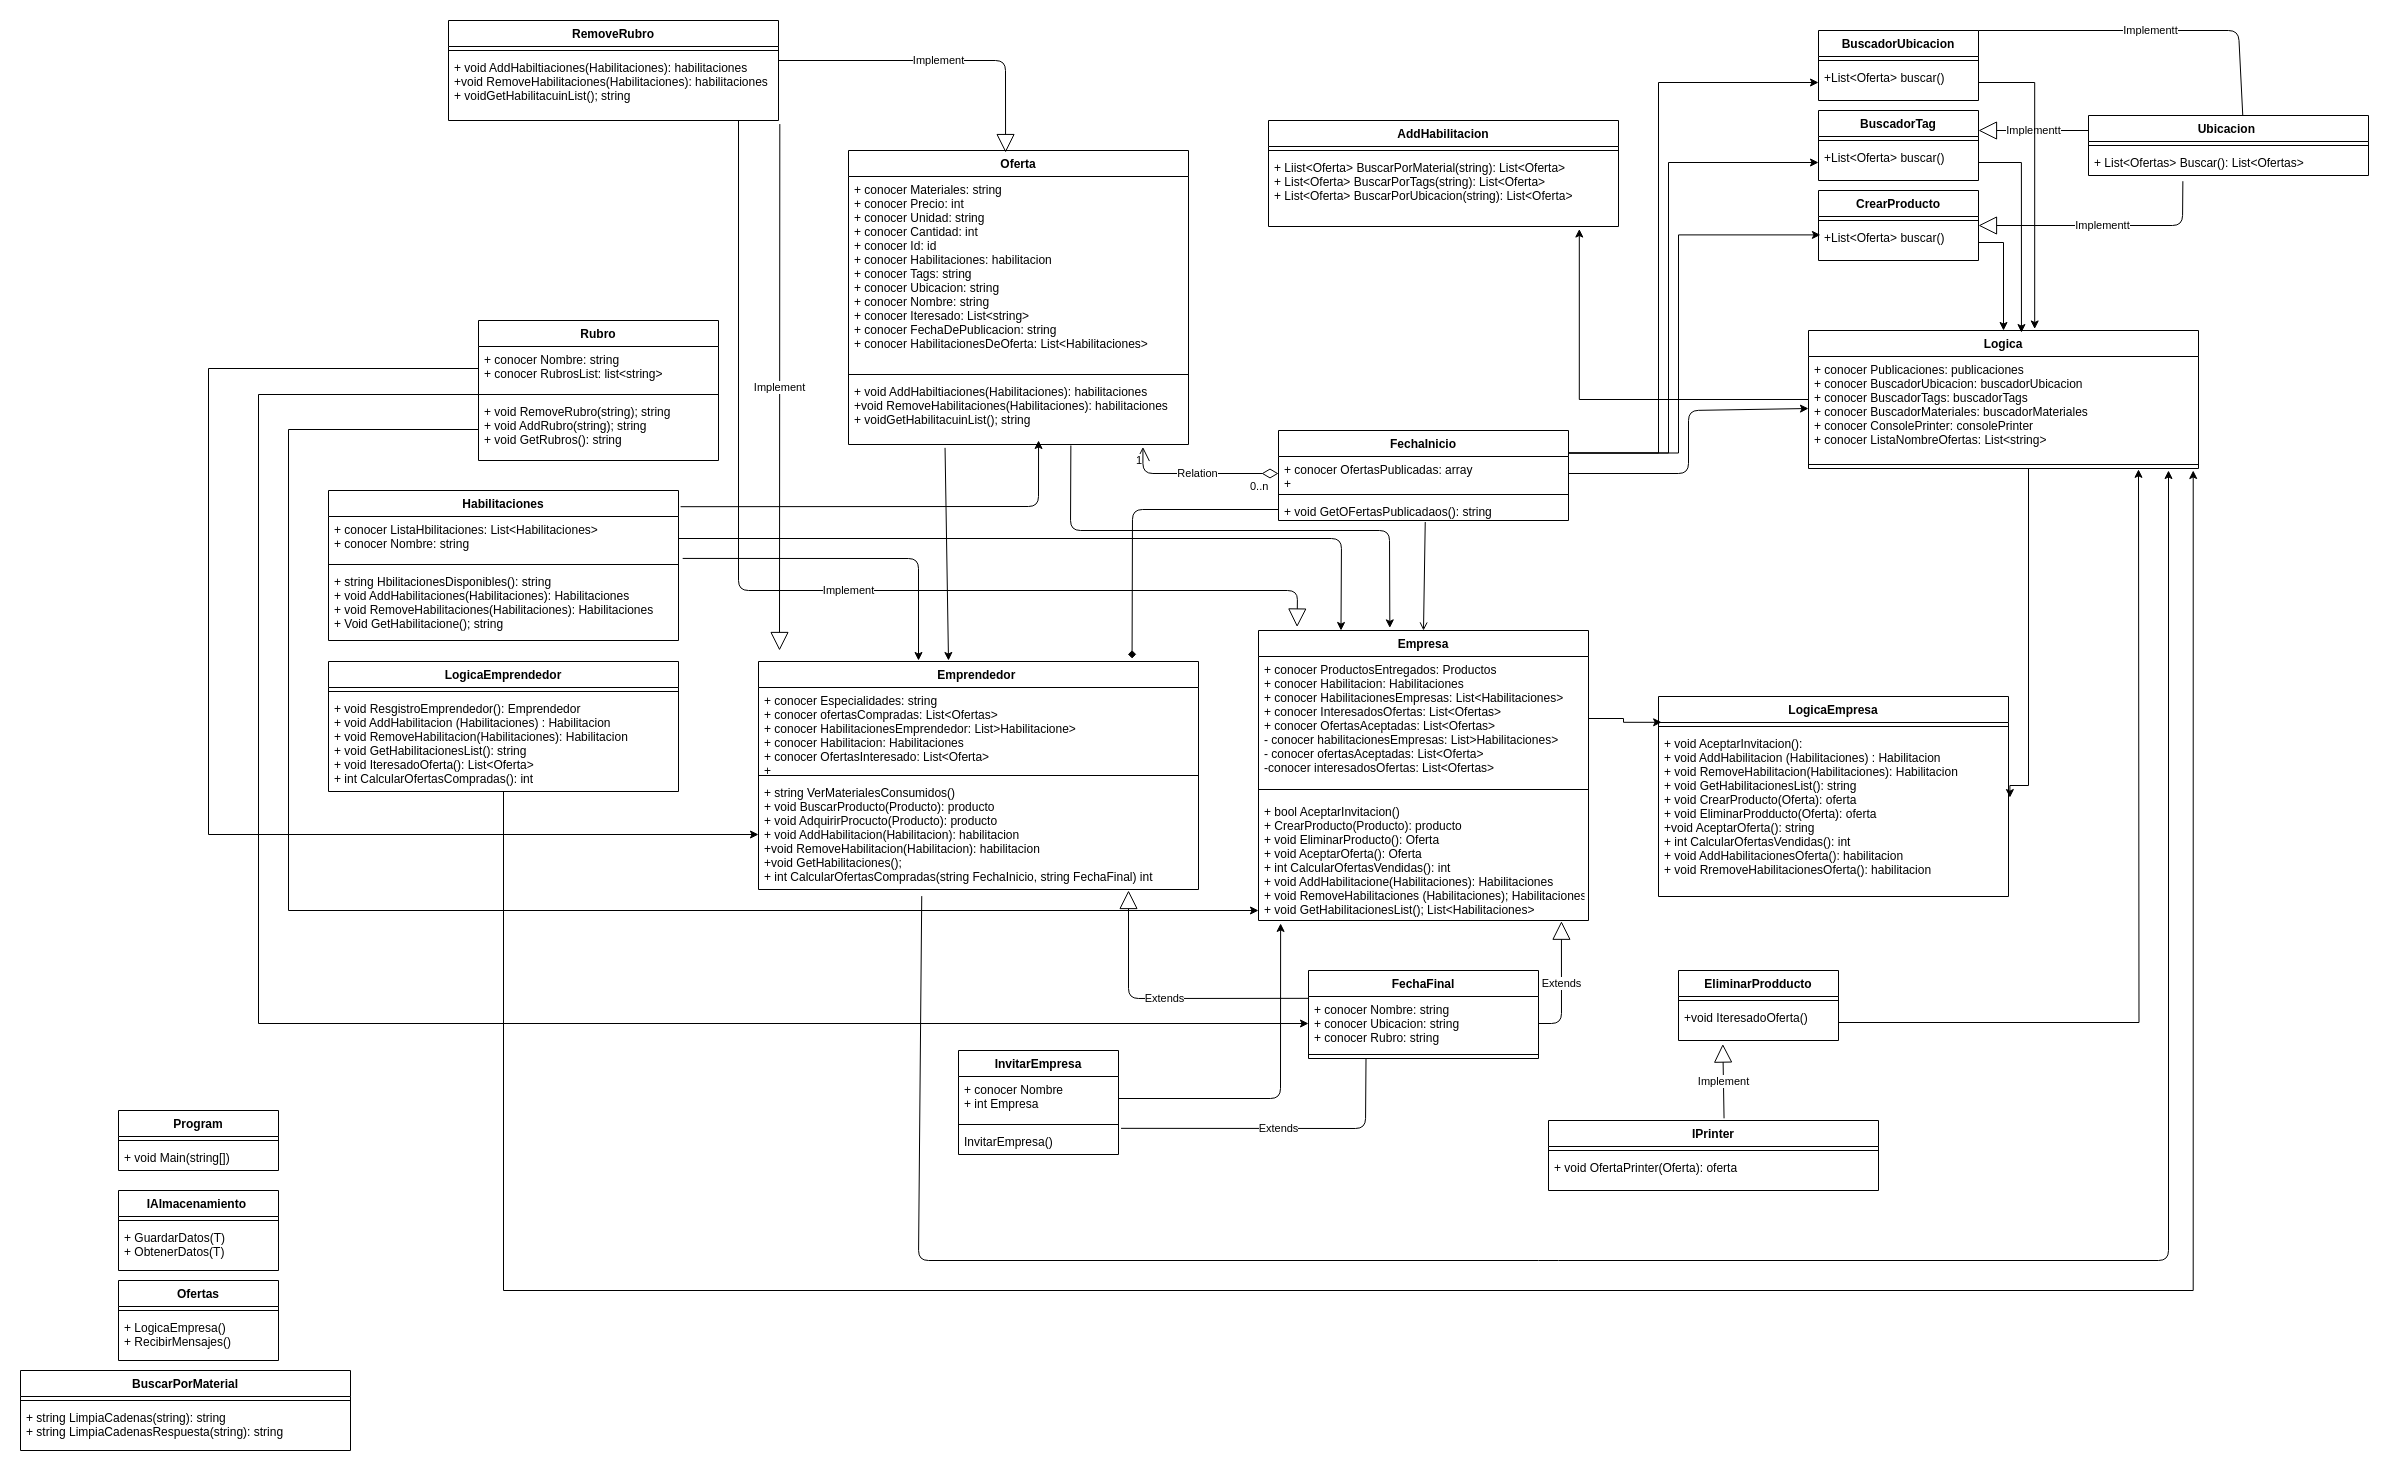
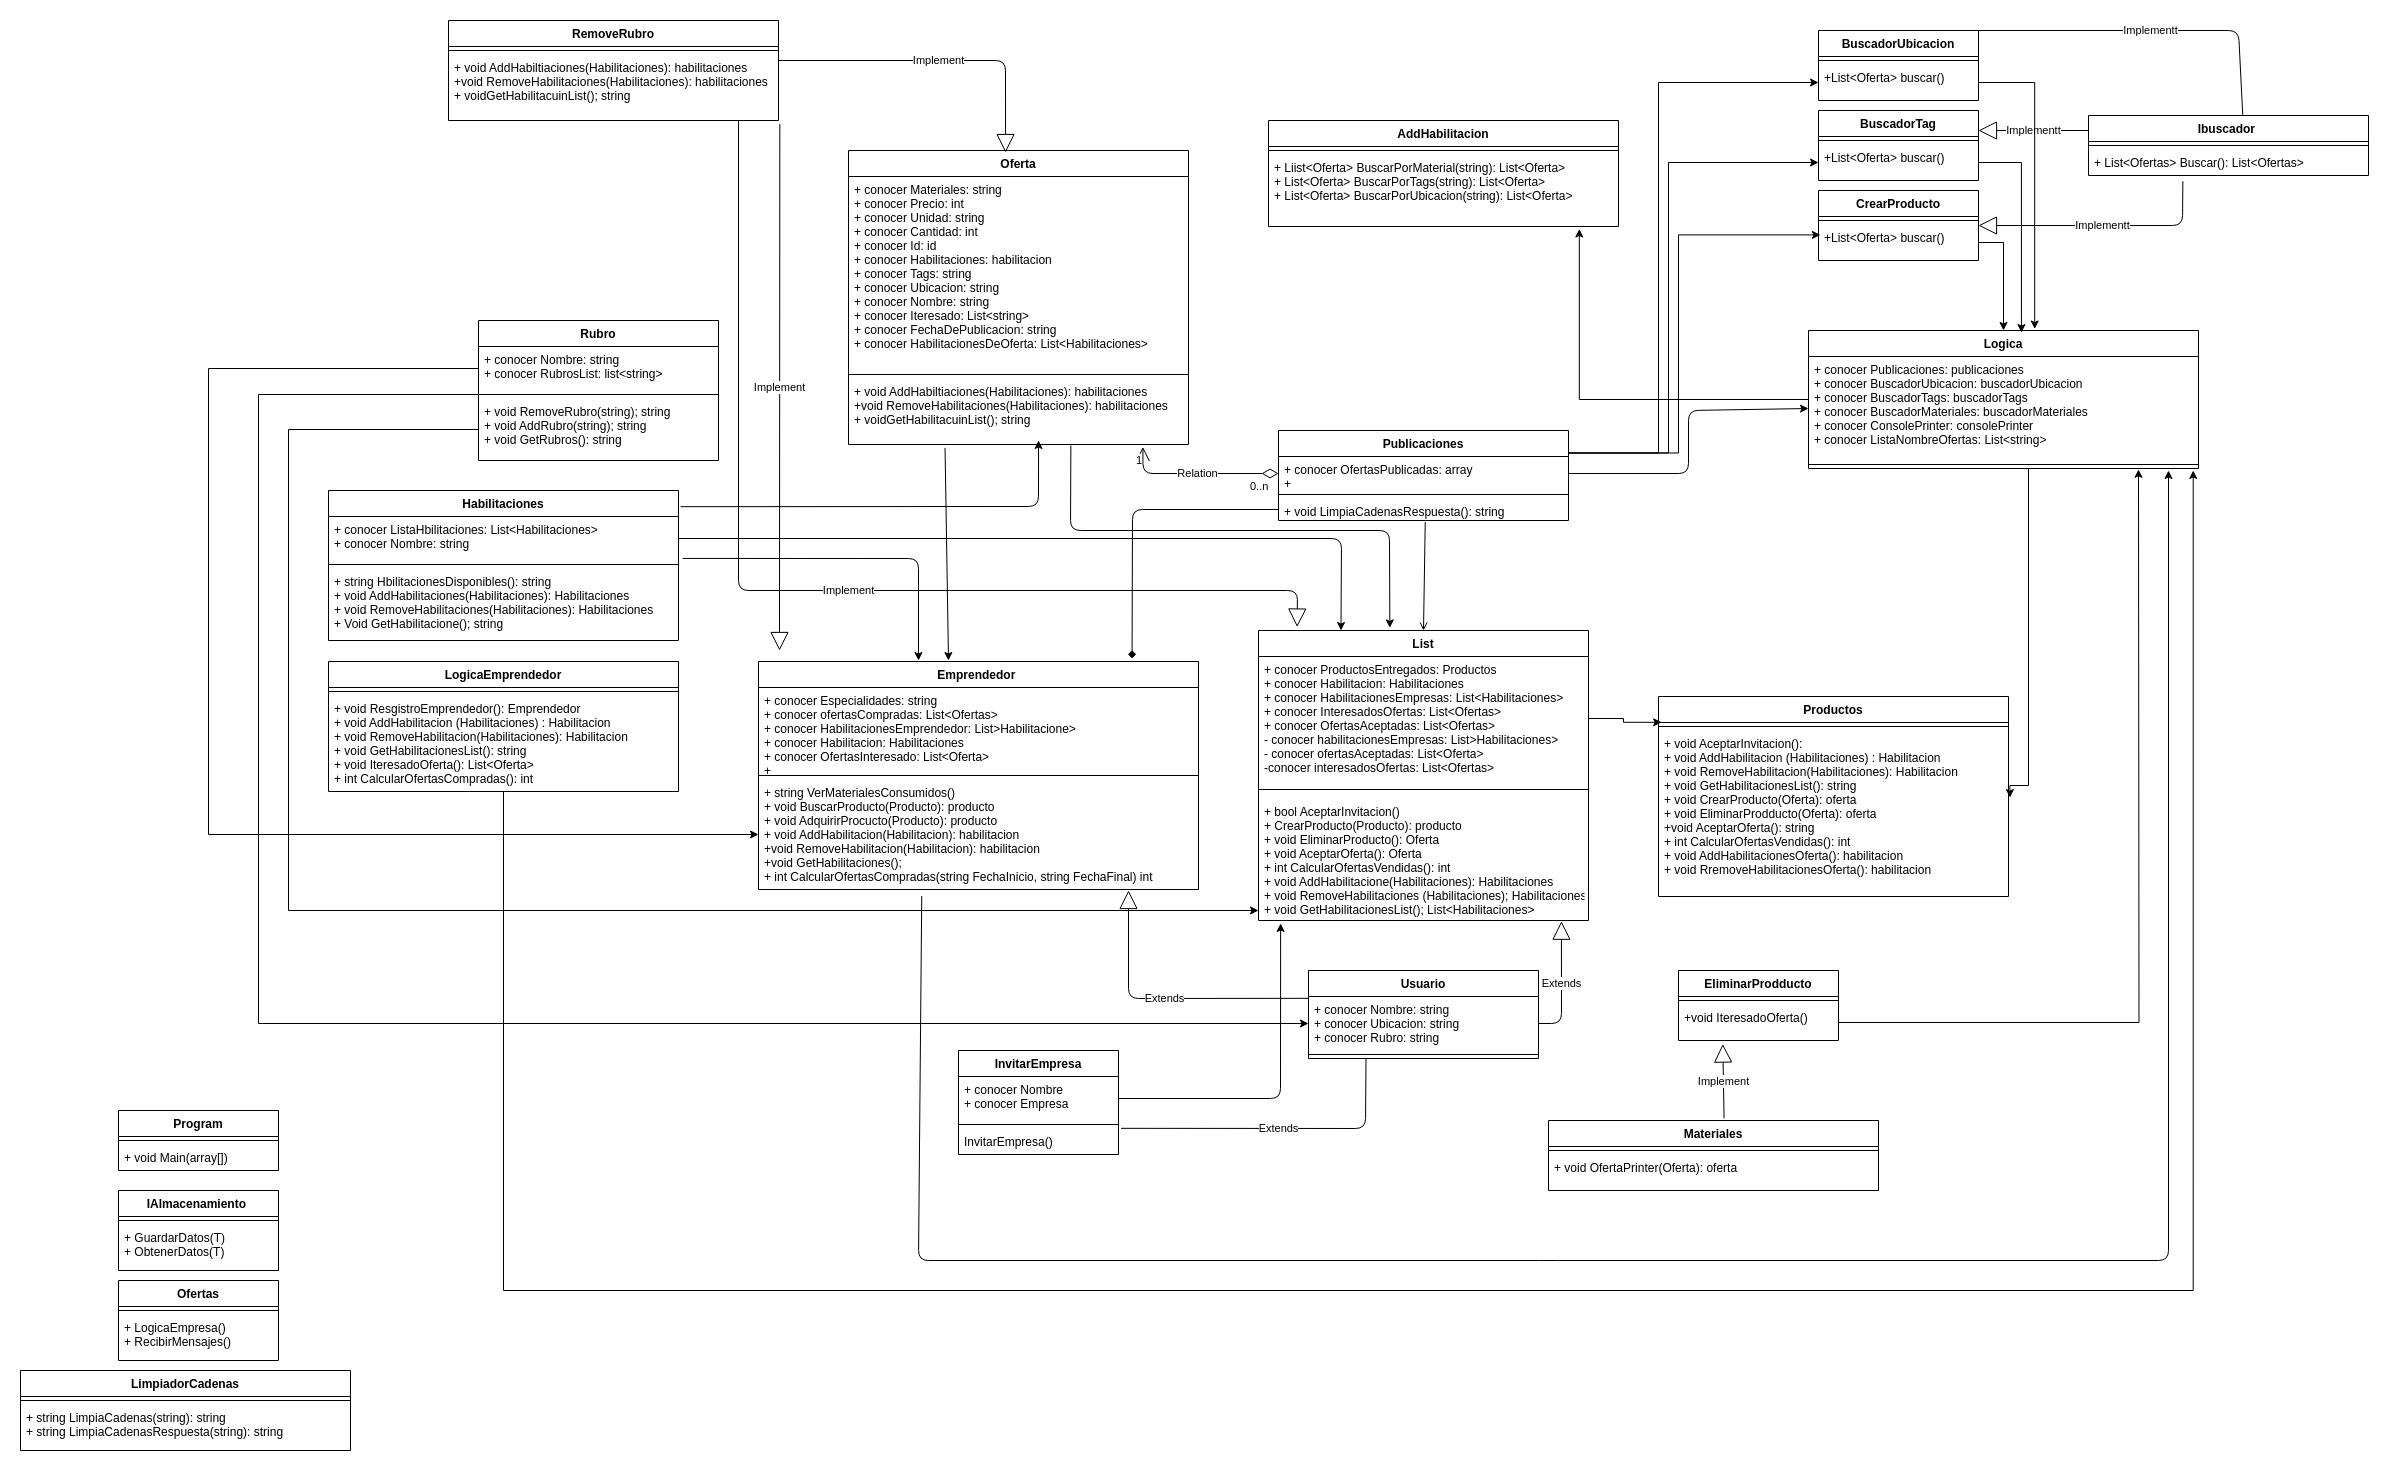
(2228, 129) -> (2228, 129)
(1423, 444) -> (1423, 444)
(1399, 512) -> (1403, 512)
(1423, 644) -> (1423, 644)
(1833, 710) -> (1833, 710)
(1423, 984) -> (1423, 984)
(1015, 1090) -> (1015, 1090)
(1713, 1134) -> (1713, 1134)
(187, 1158) -> (185, 1158)
(185, 1384) -> (185, 1384)
